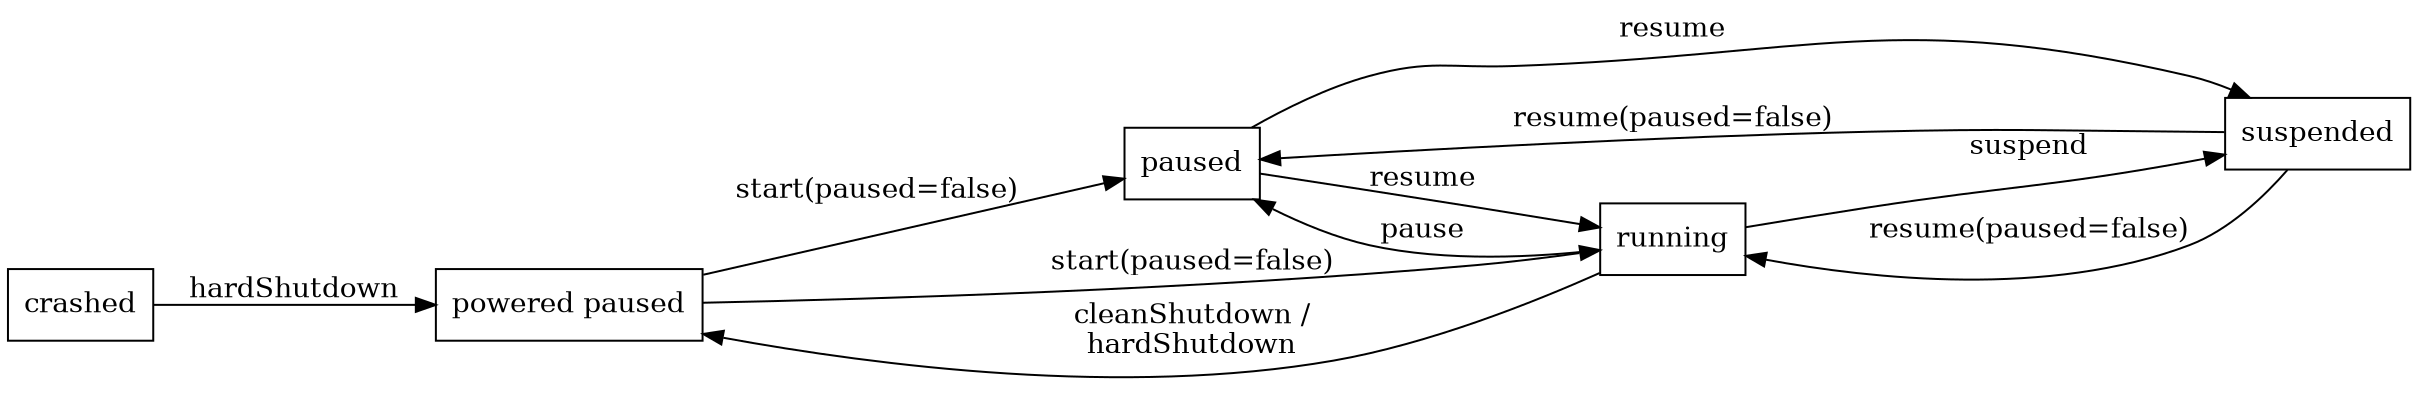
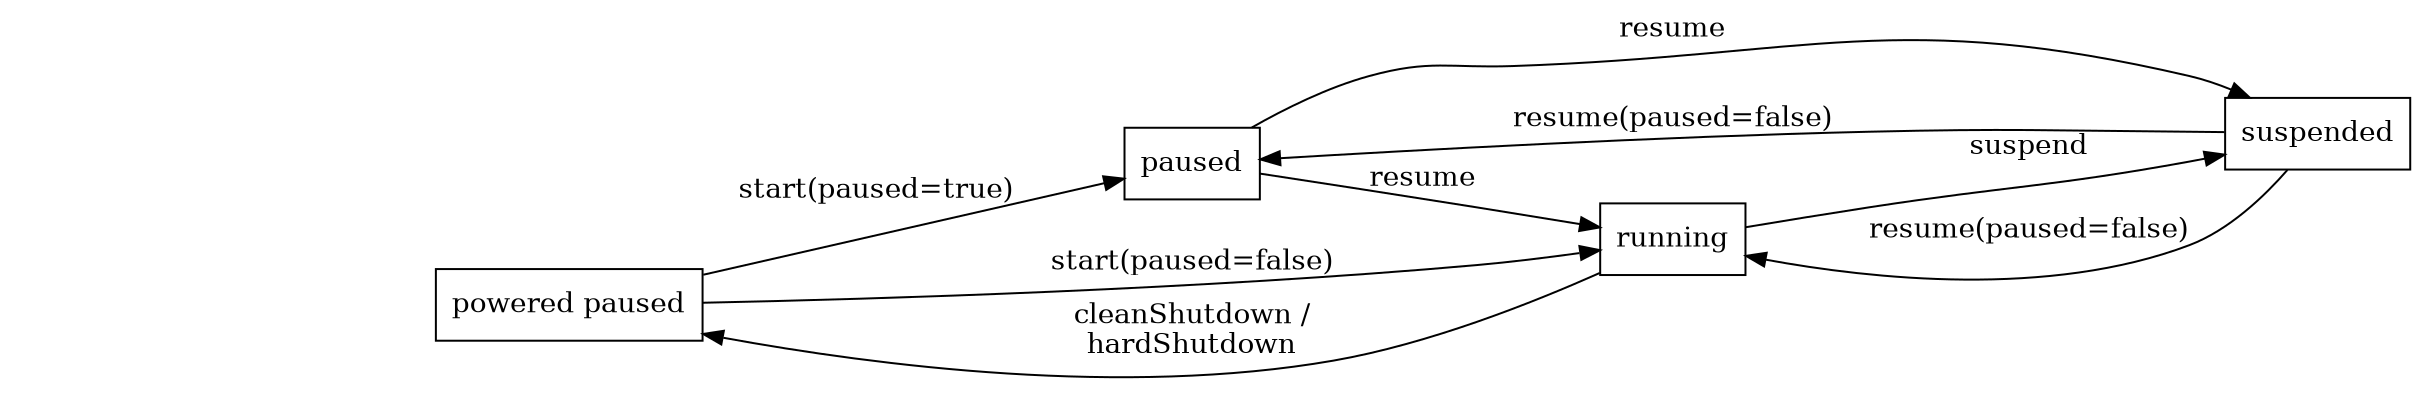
(877, 190) -> (877, 190)
(1433, 254) -> none
(81, 305) -> none
